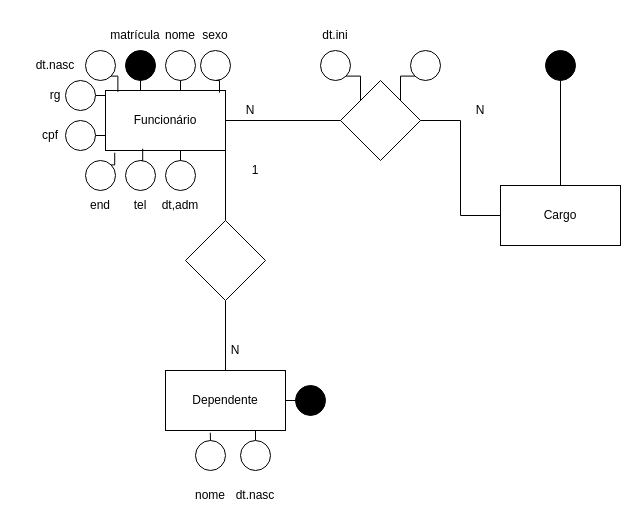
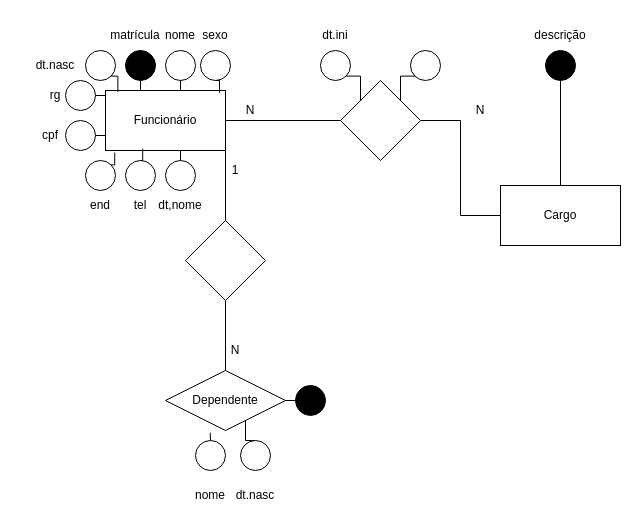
none -> (561, 36)
(256, 171) -> (236, 171)
(181, 206) -> (181, 206)
(226, 401) -> (226, 401)
